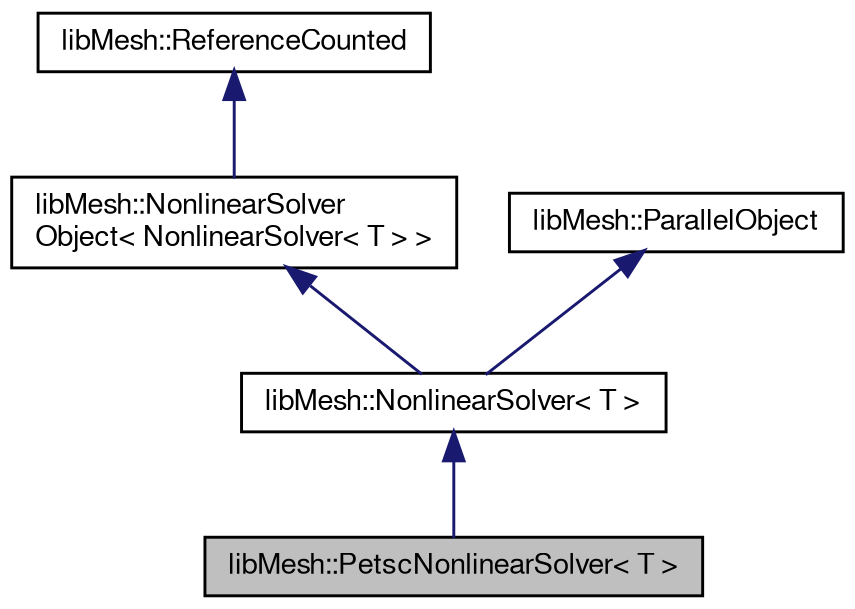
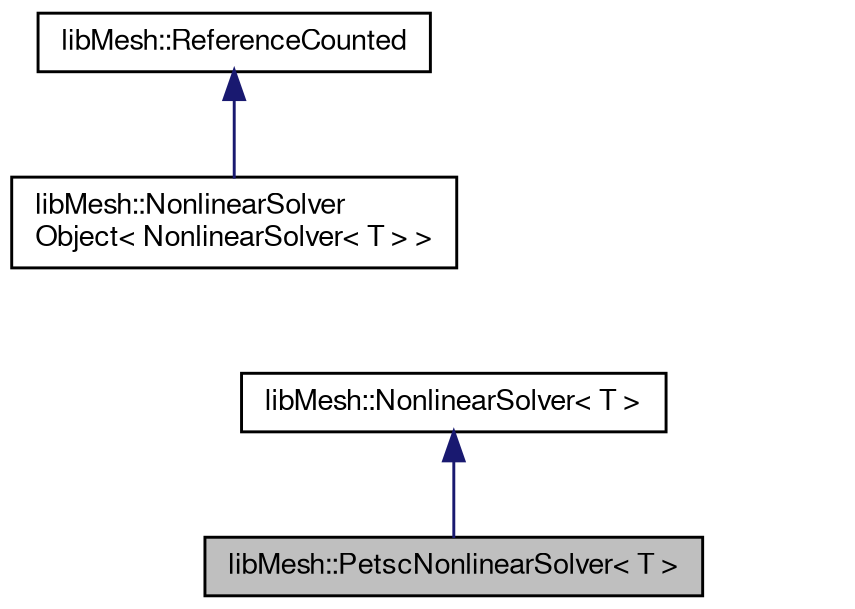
(676, 223) -> none
(366, 330) -> none
